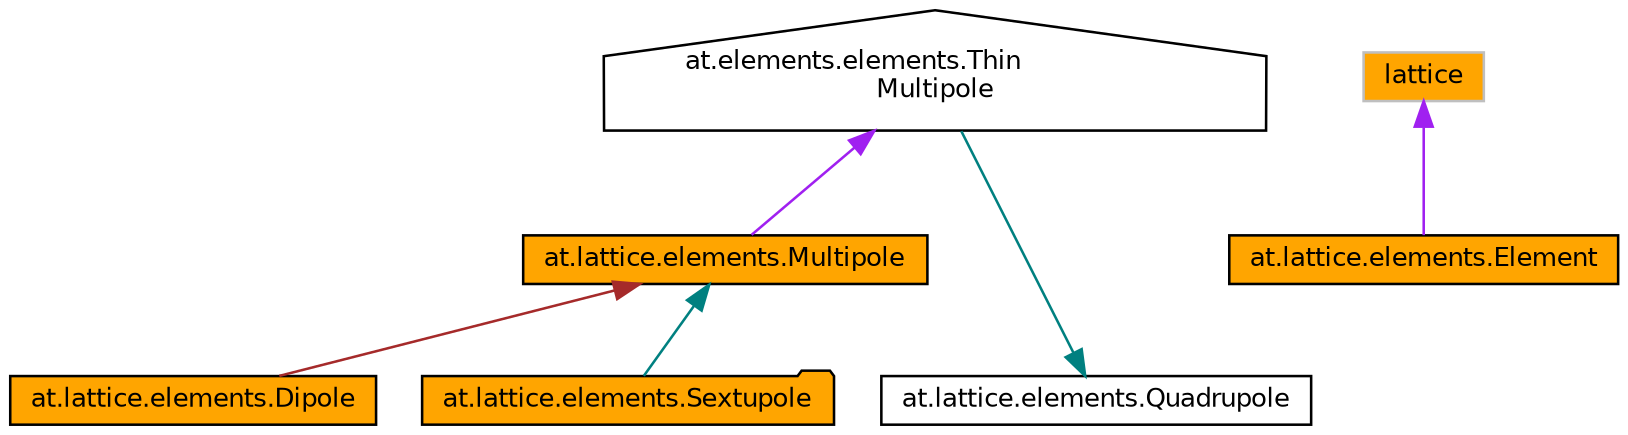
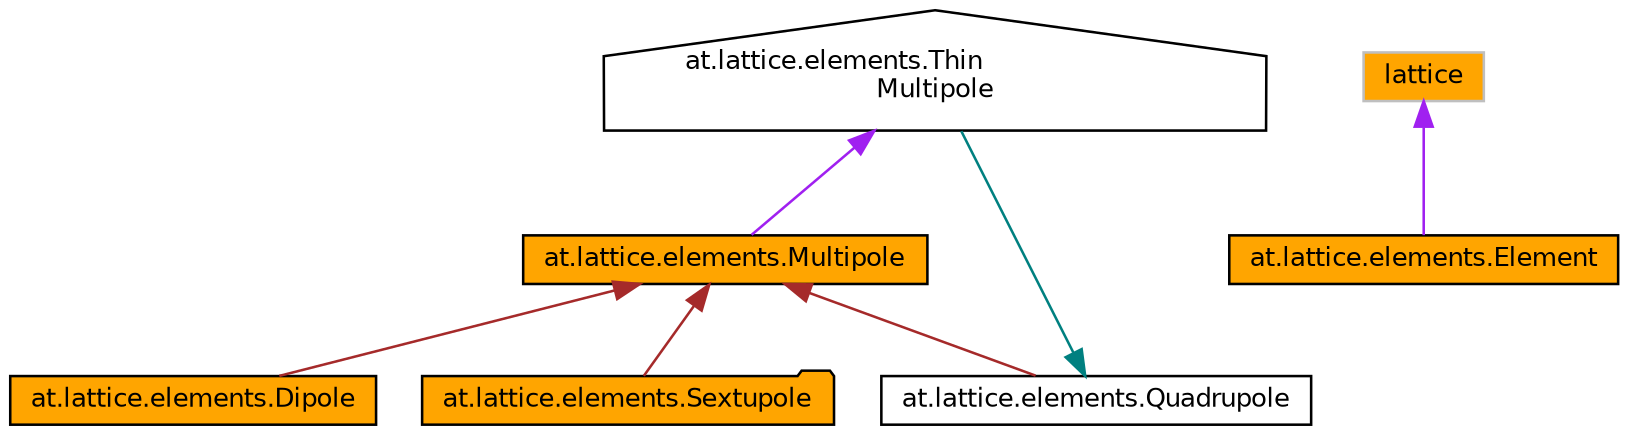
(935, 77) -> (935, 77)
none -> (922, 334)
(669, 341) -> (669, 341)
